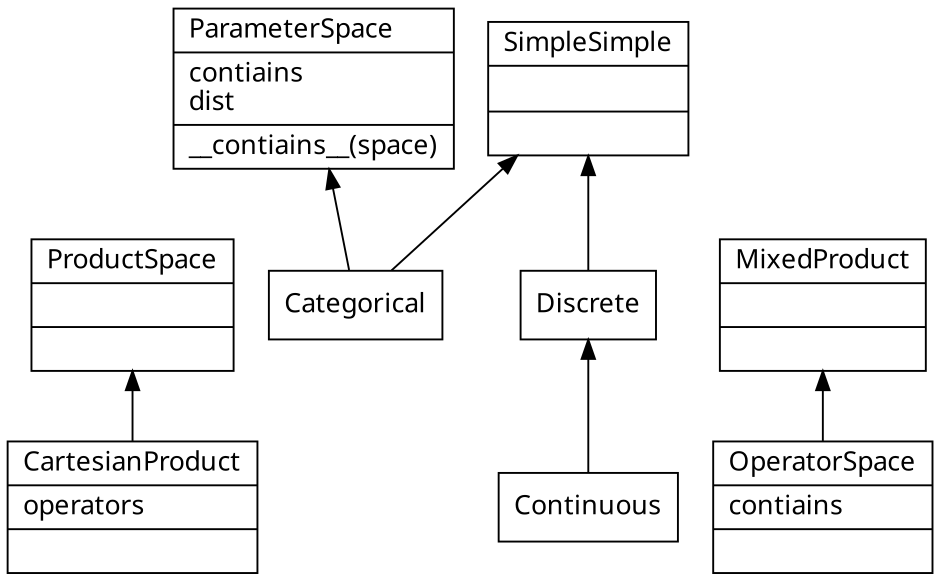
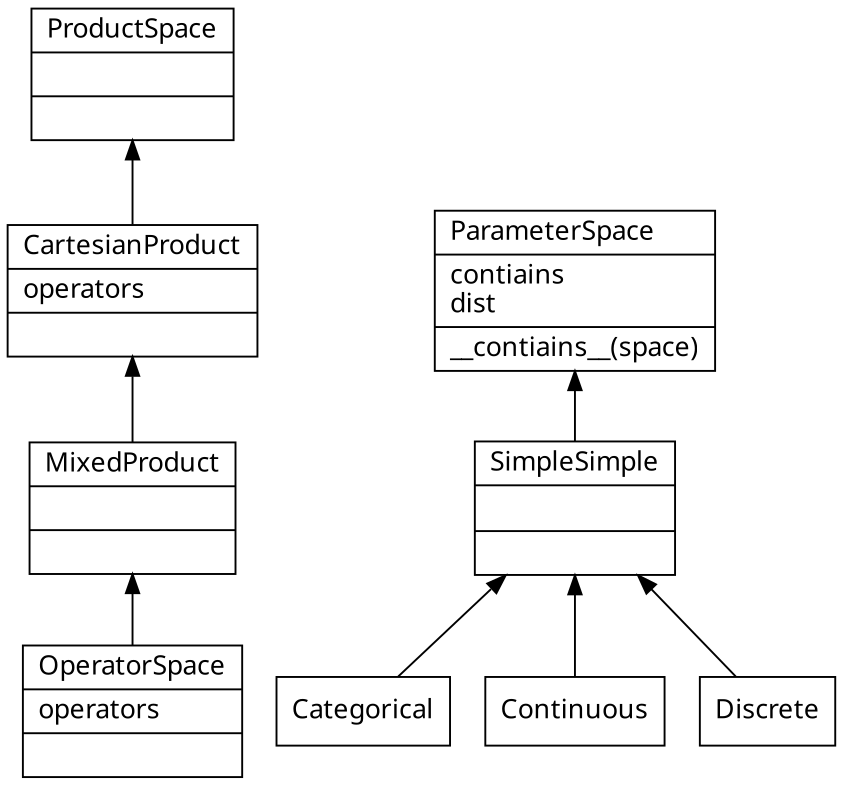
(341, 229) -> (575, 416)
none -> (133, 409)
(588, 416) -> (575, 636)
(787, 506) -> (99, 710)
